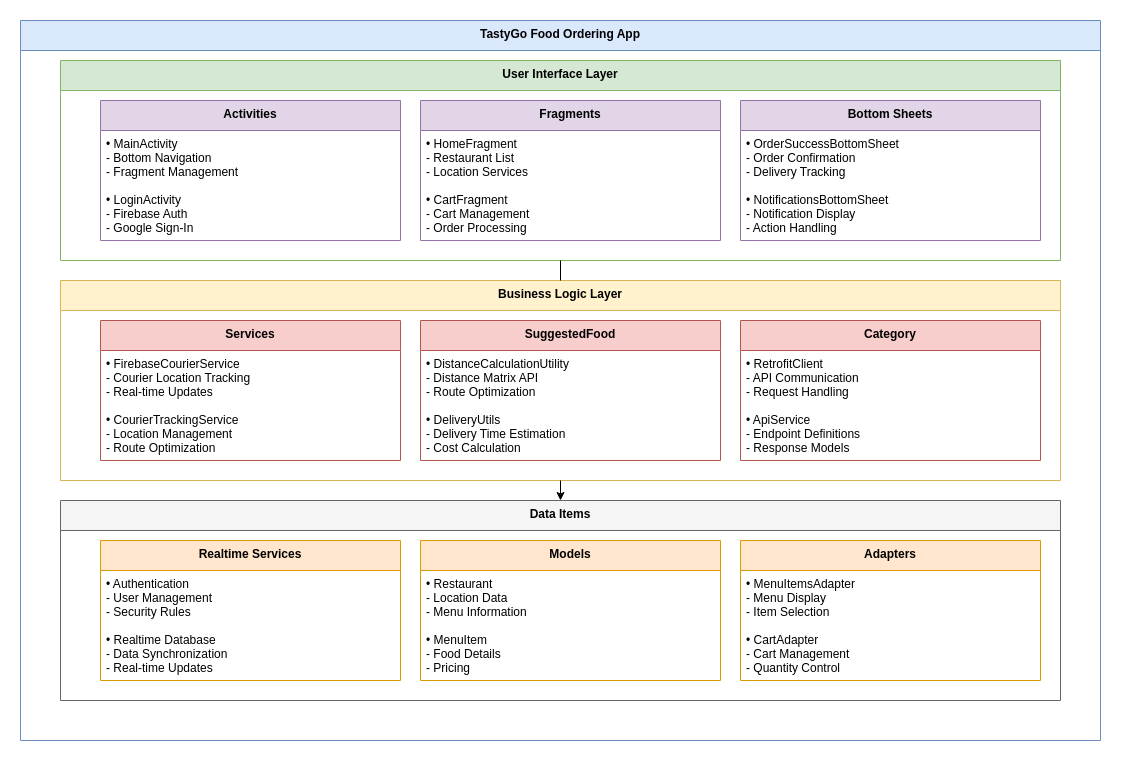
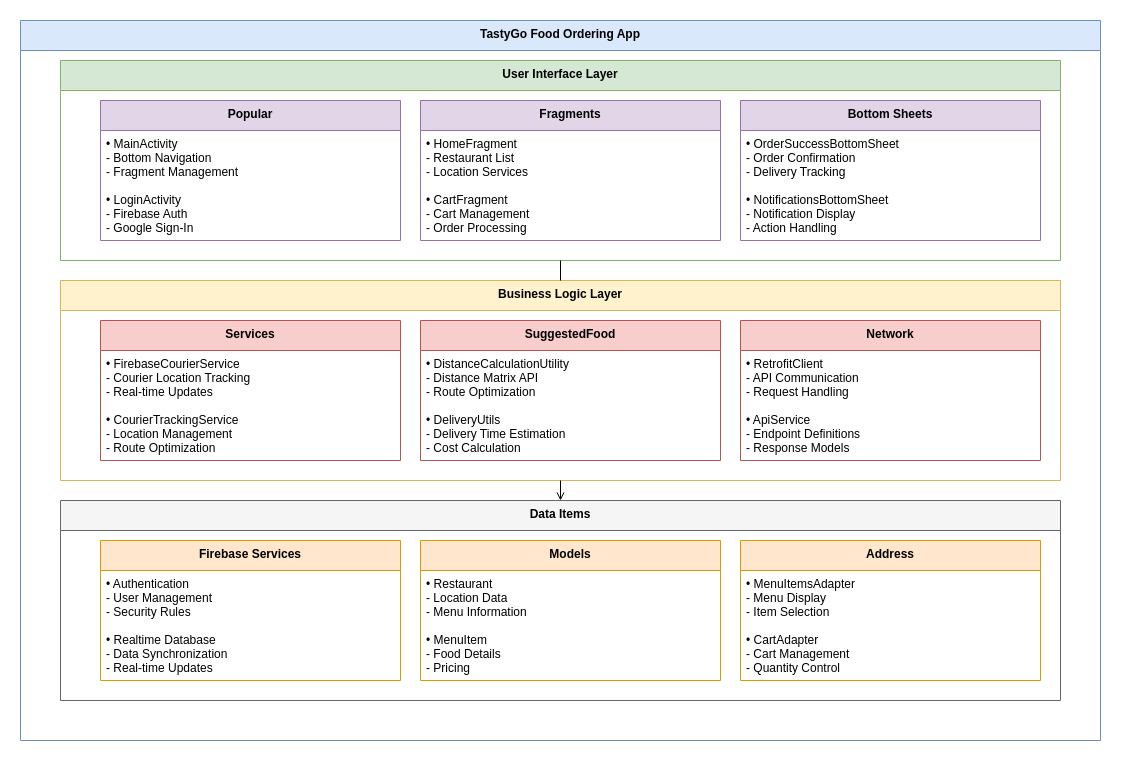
(250, 114) -> (250, 114)
(890, 334) -> (890, 334)
(561, 492) -> (561, 494)
(250, 554) -> (250, 554)
(890, 554) -> (890, 554)
